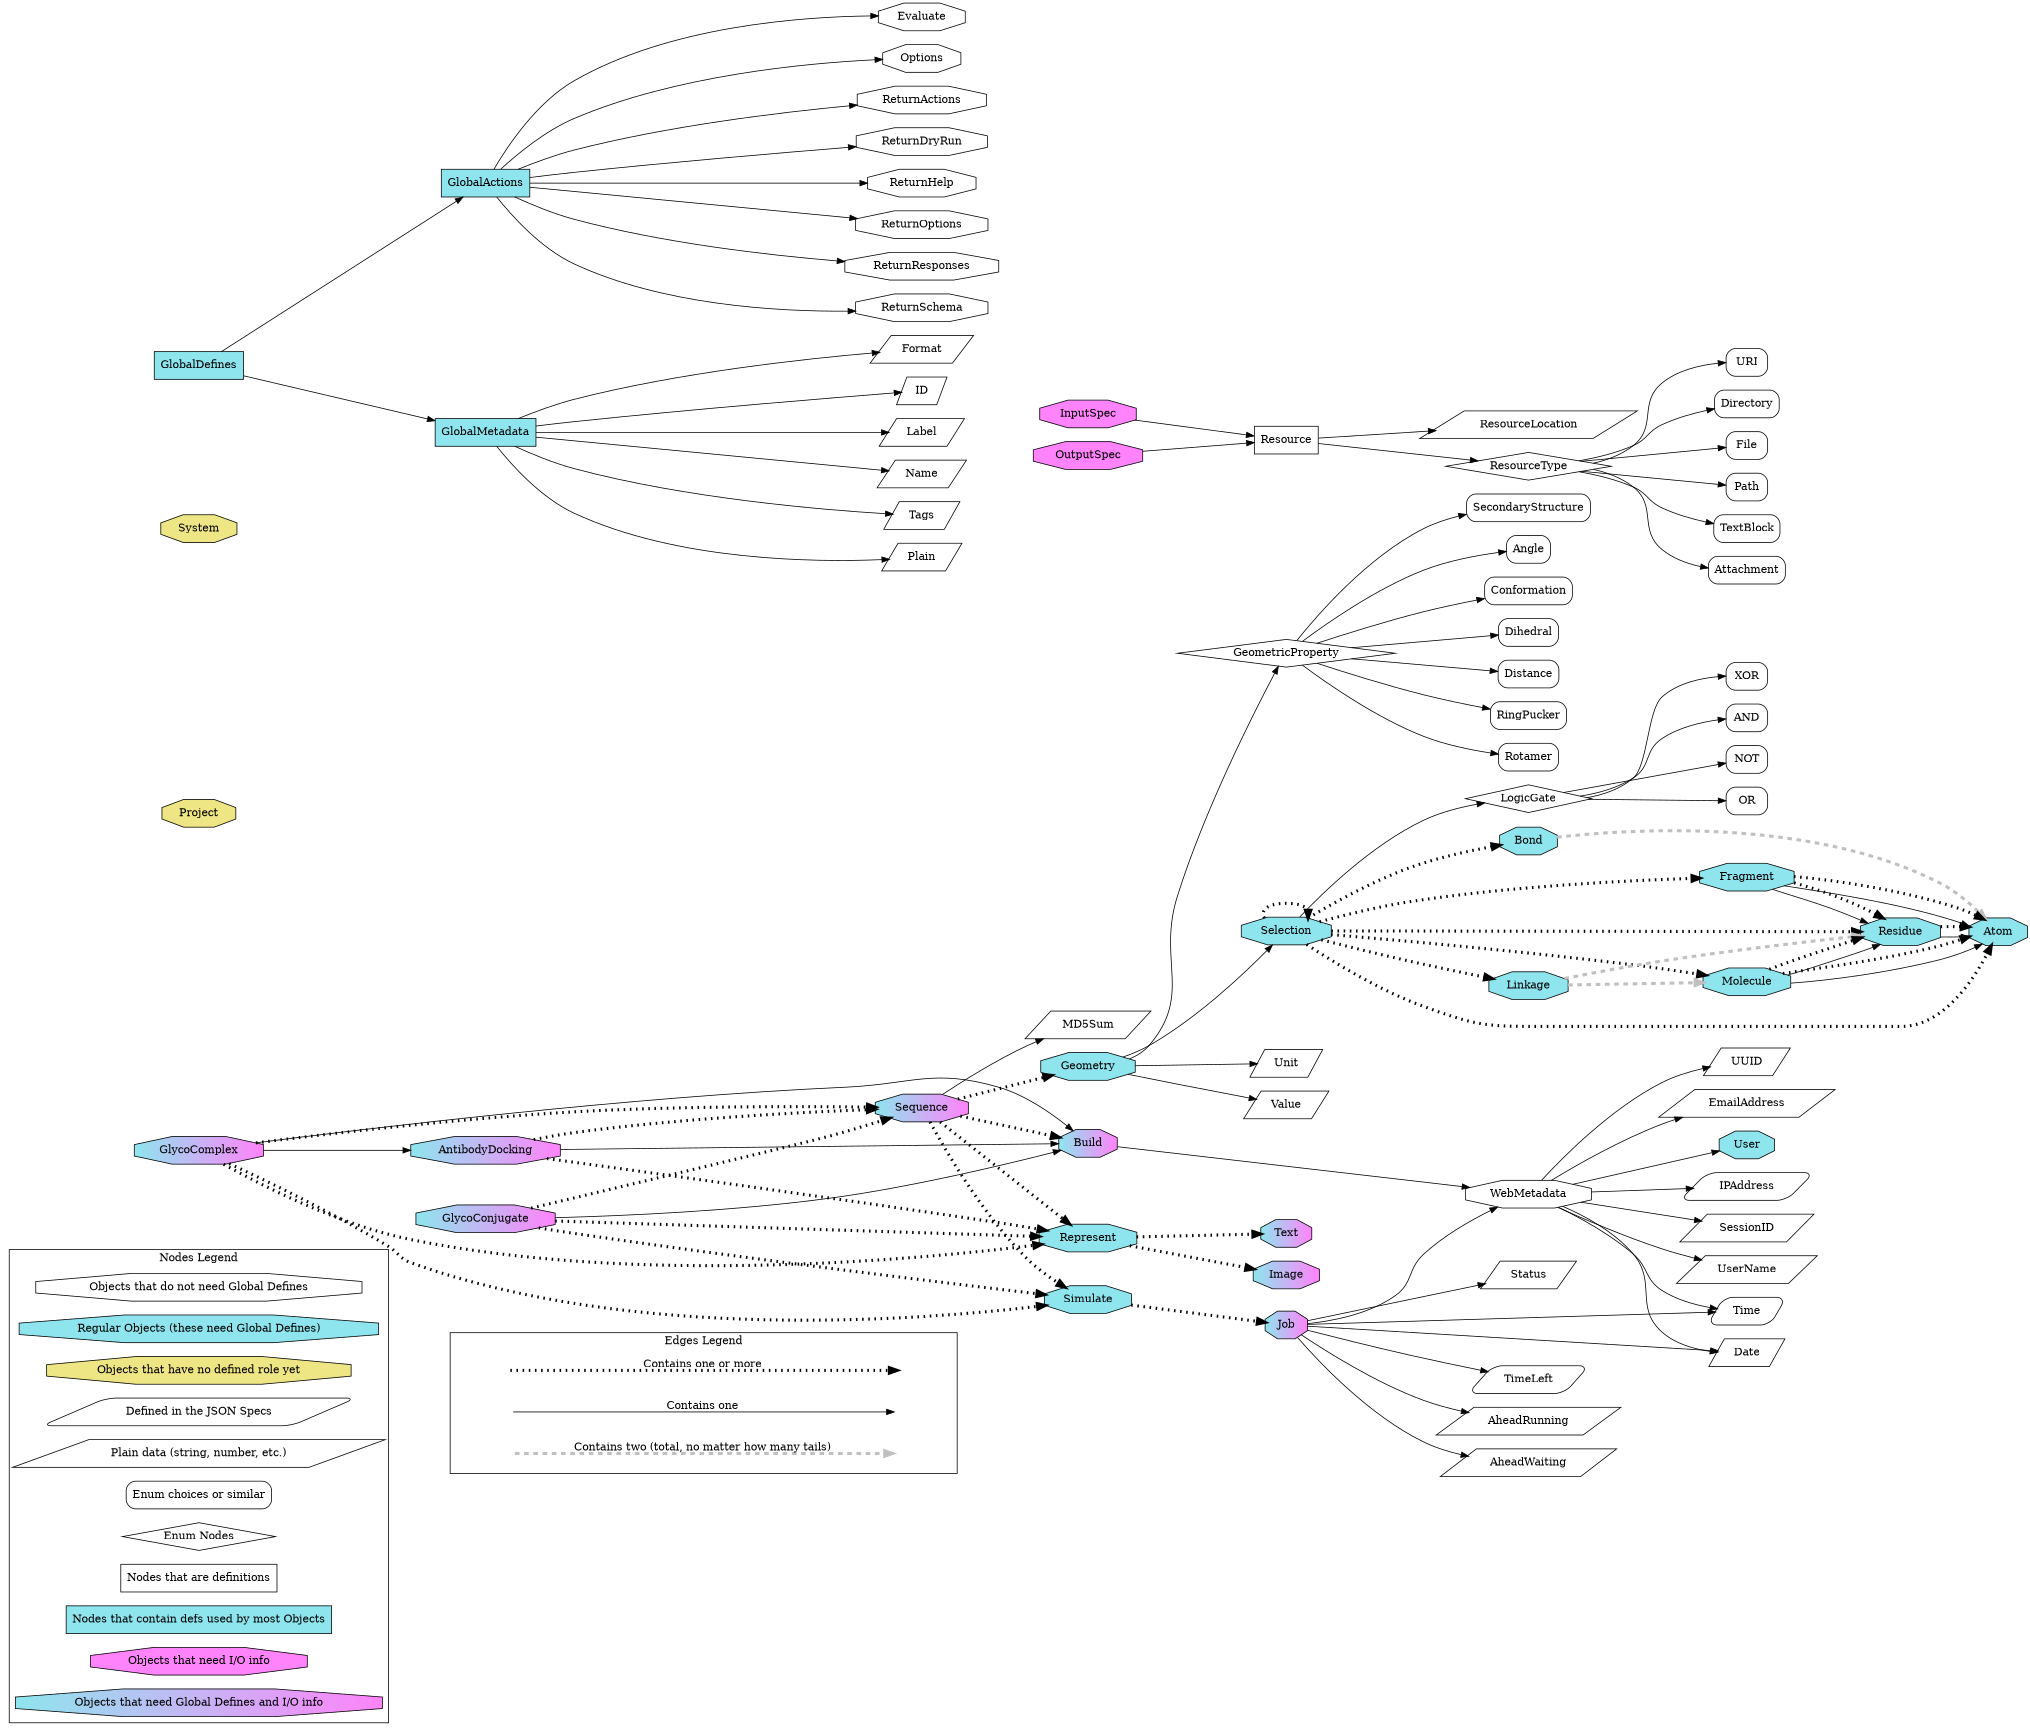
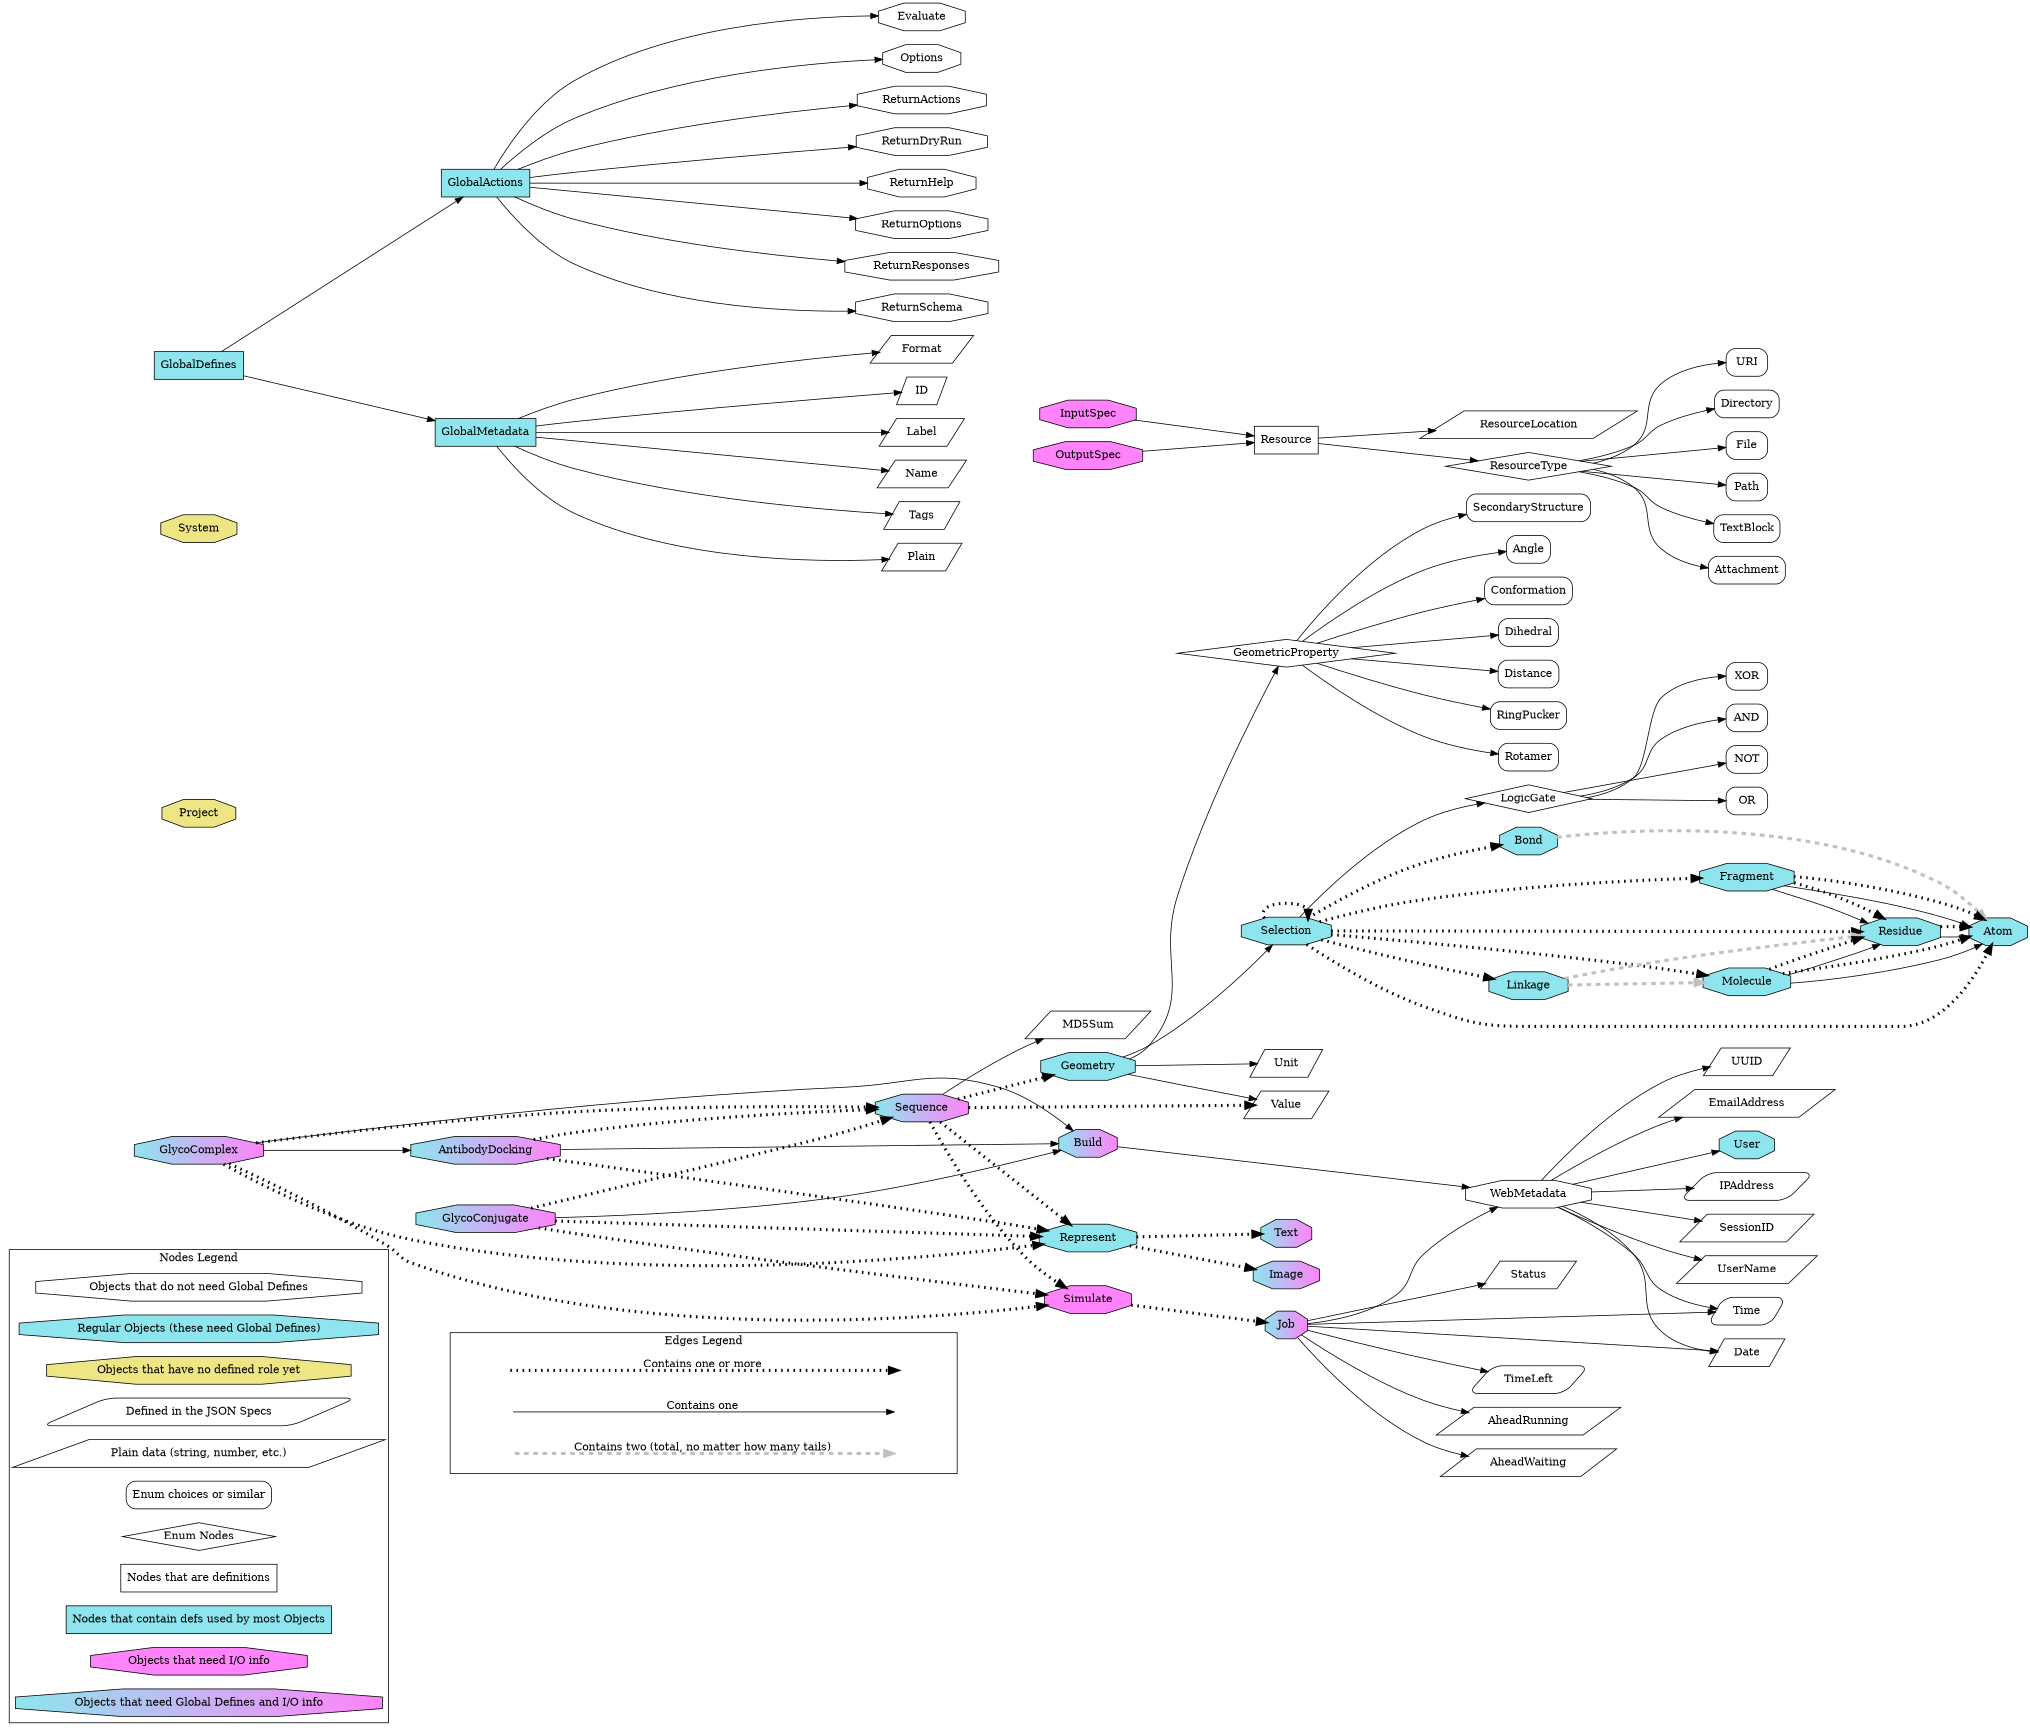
(1006, 1126) -> (1107, 1106)
(1088, 1300) -> (1088, 1300)
